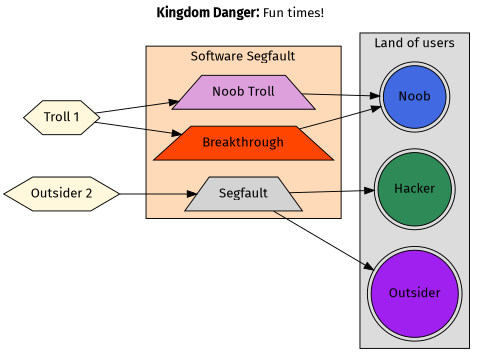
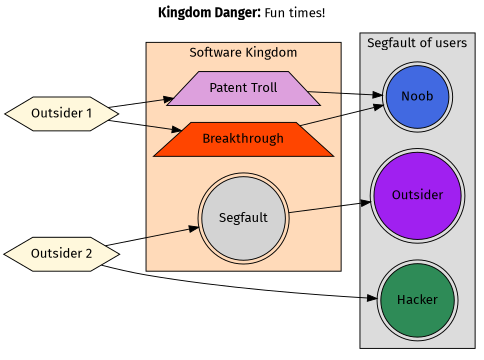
(415, 44) -> (418, 44)
(244, 57) -> (244, 53)
(244, 92) -> (244, 89)
(62, 118) -> (62, 114)
(327, 192) -> (234, 287)
(244, 194) -> (244, 218)
